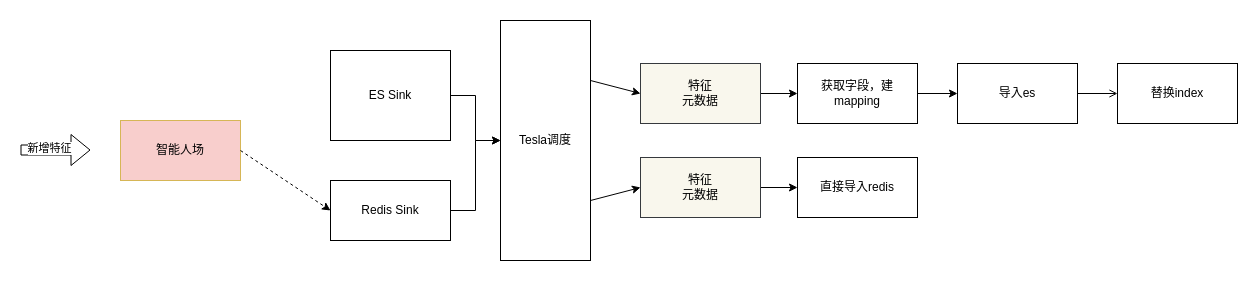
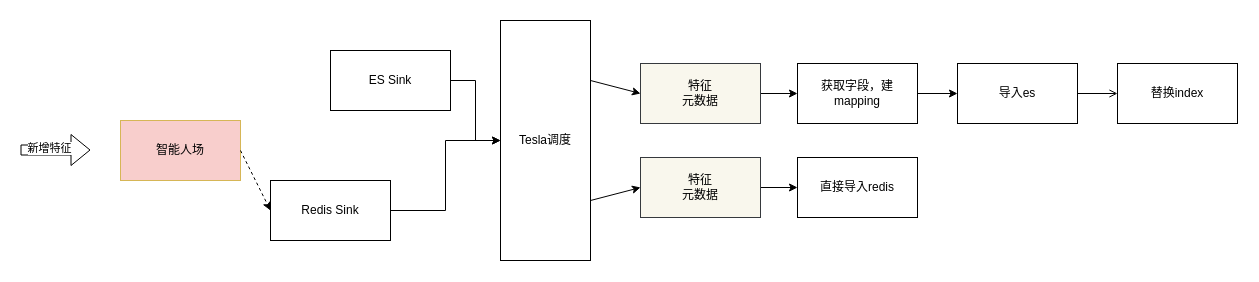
(391, 96) -> (391, 81)
(391, 211) -> (331, 211)
